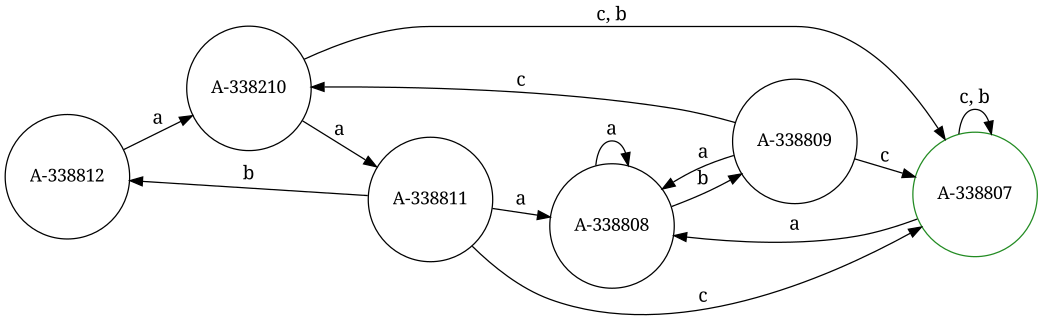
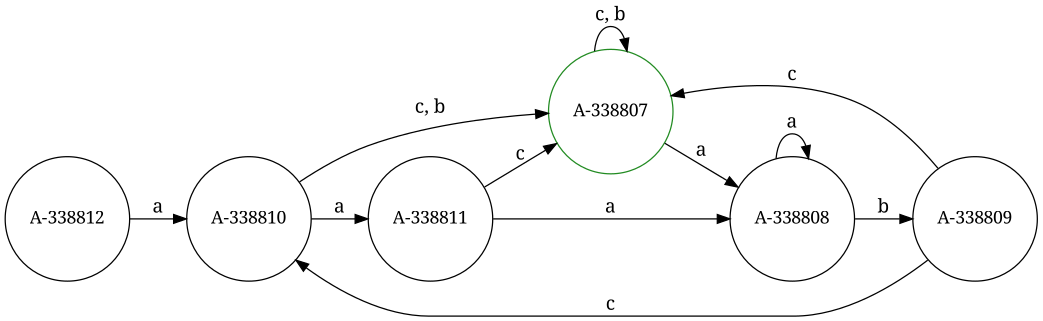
(249, 88) -> (249, 219)
(703, 167) -> none
(255, 189) -> none
